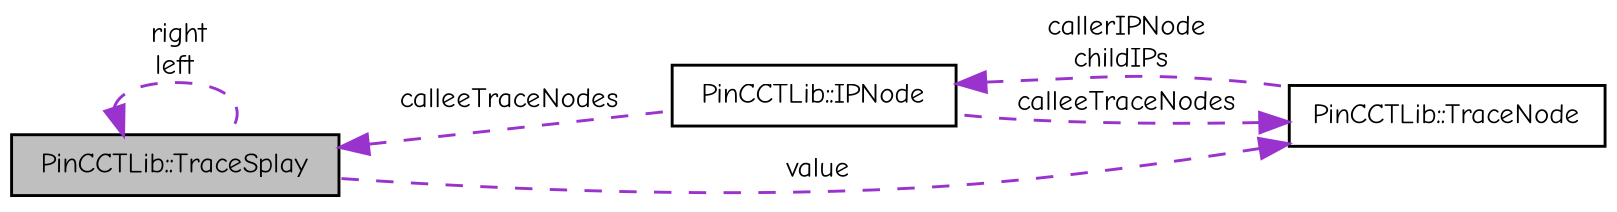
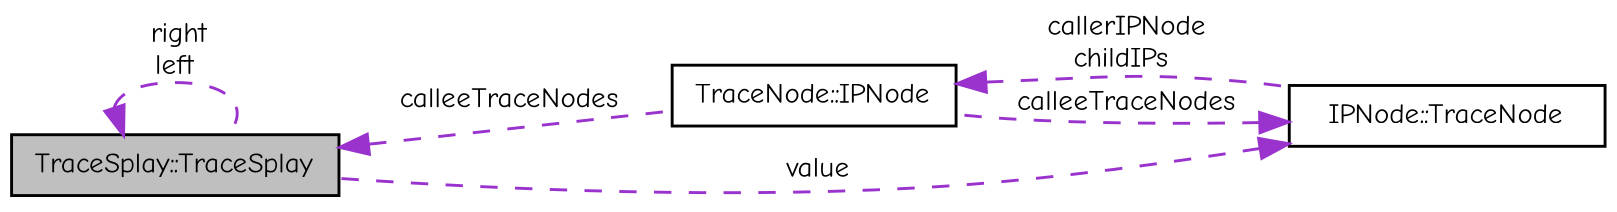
(814, 96) -> (814, 96)
(1447, 116) -> (1447, 116)
(175, 165) -> (175, 165)
